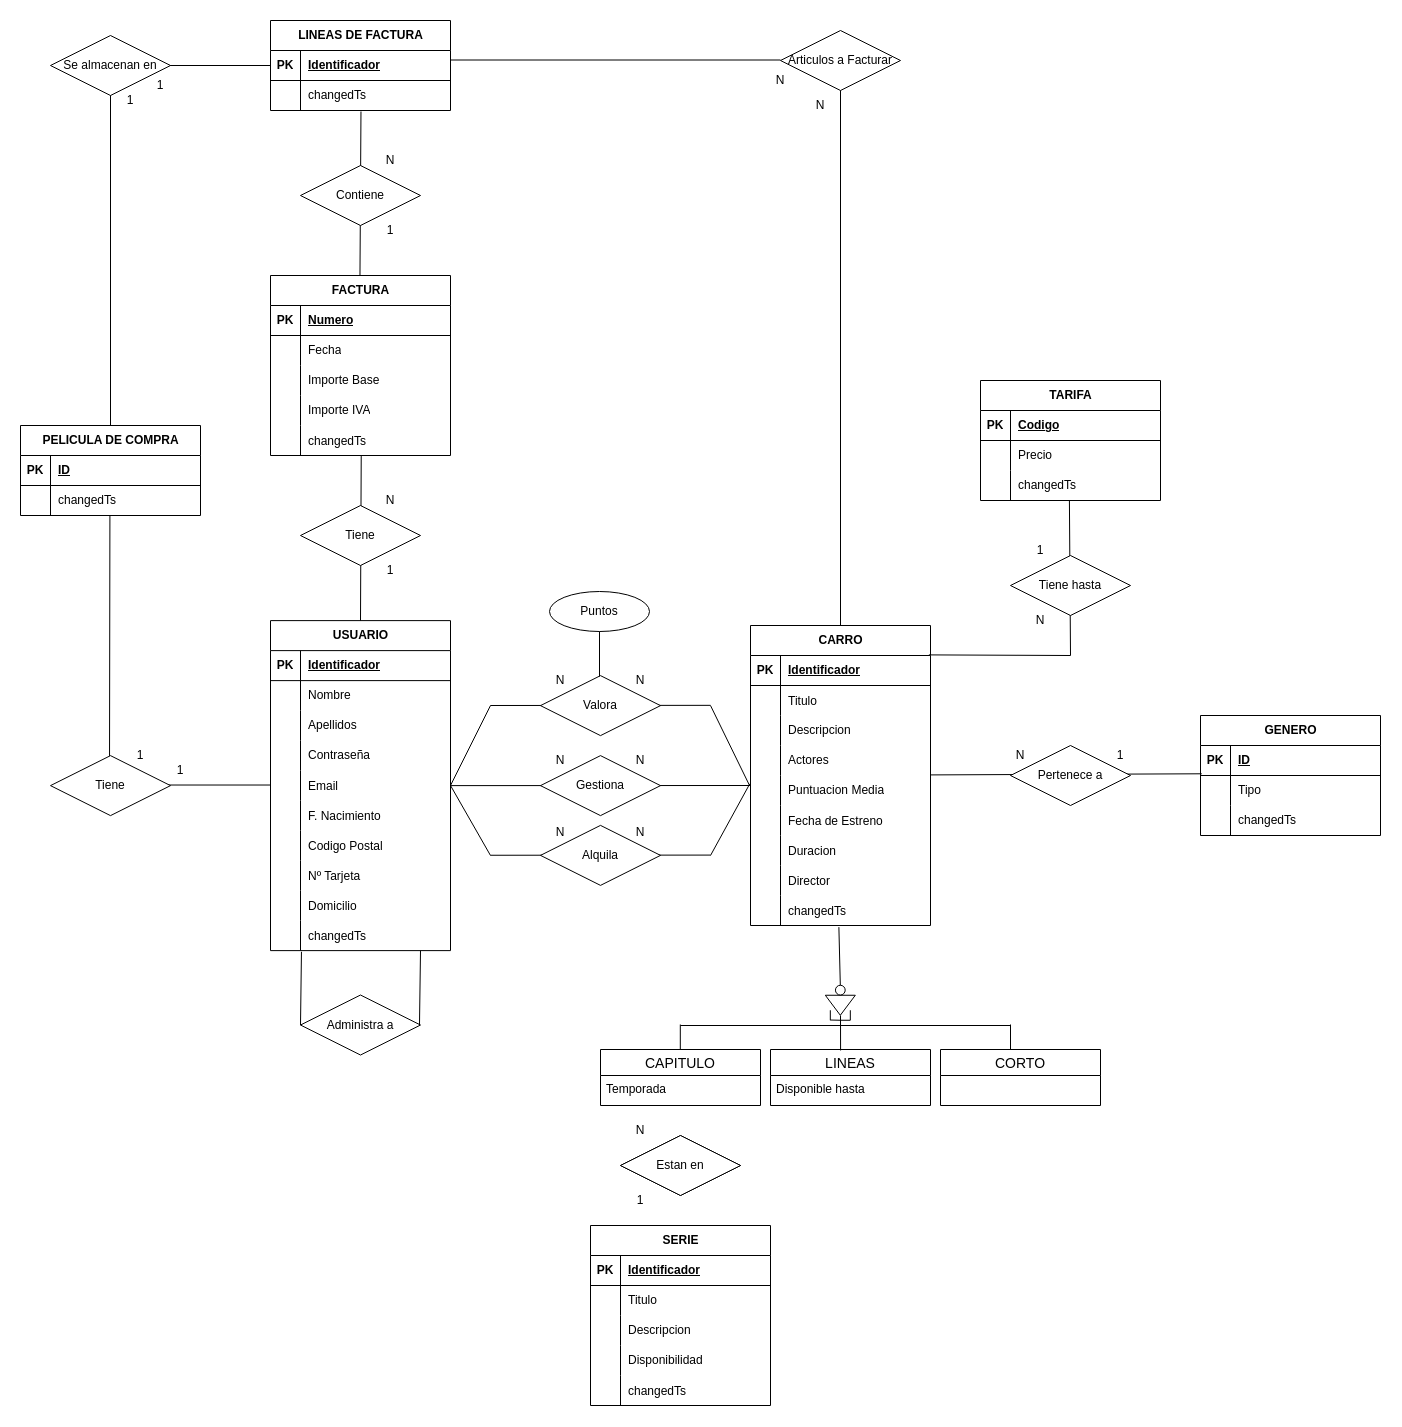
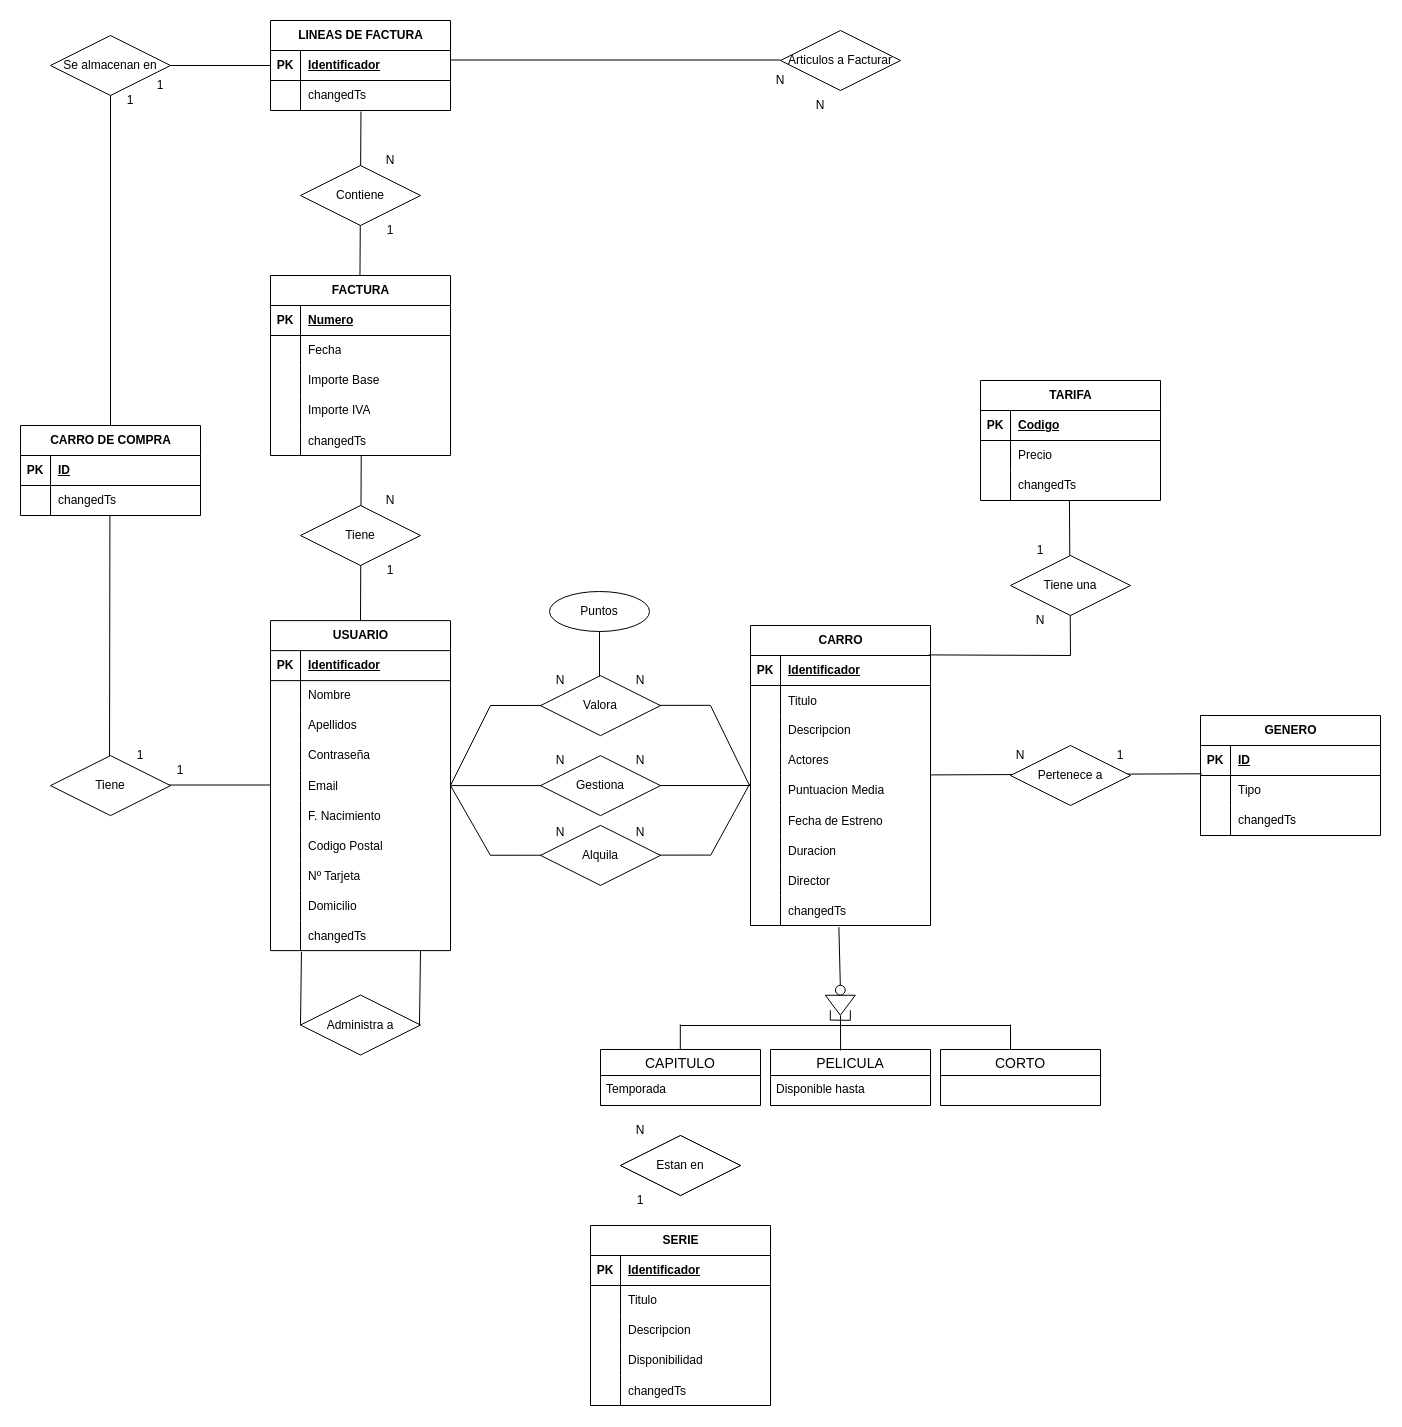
(841, 358) -> none
(111, 441) -> (111, 441)
(1071, 586) -> (1071, 586)
(850, 1063) -> (850, 1063)
